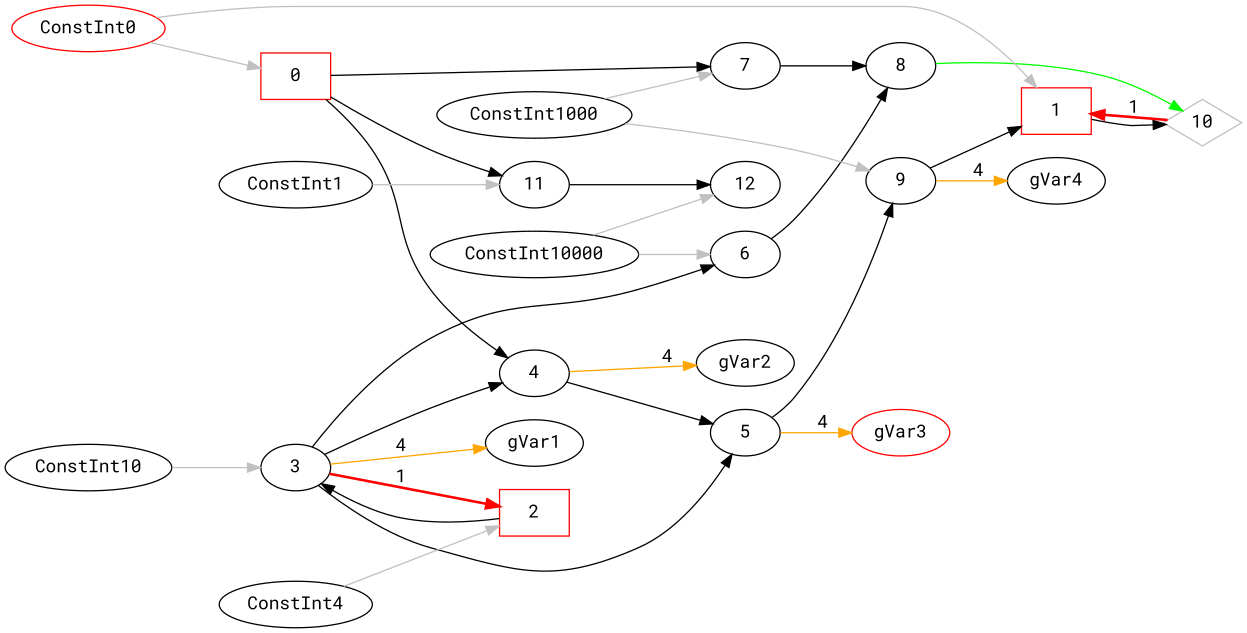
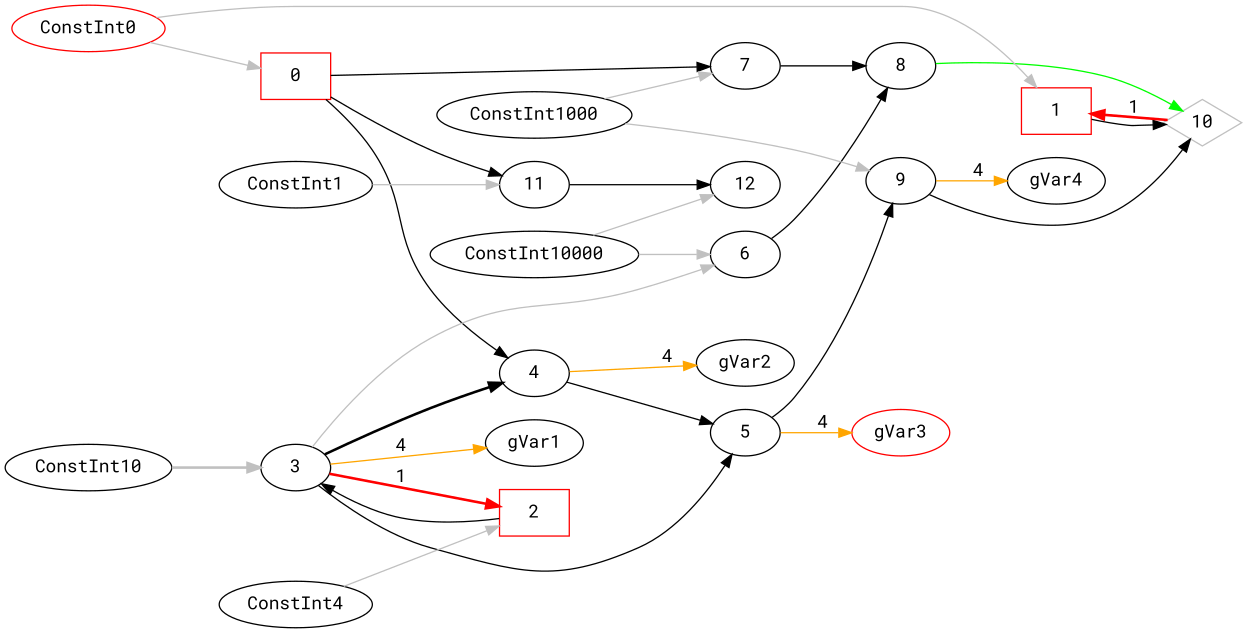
(970, 150) -> (1067, 224)
(486, 315) -> (486, 315)
(406, 418) -> (406, 418)
(210, 468) -> (210, 468)
